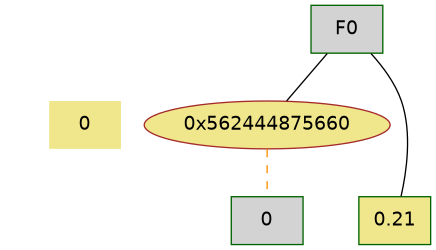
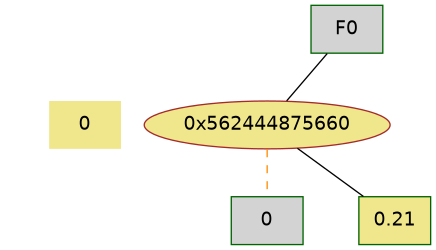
(406, 120) -> (330, 172)
